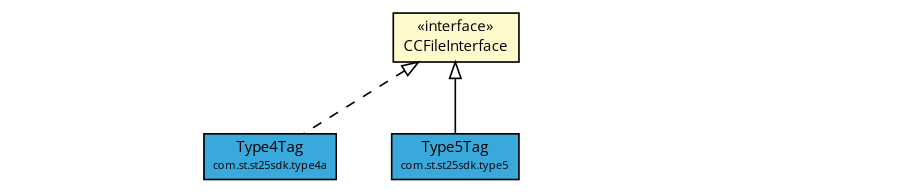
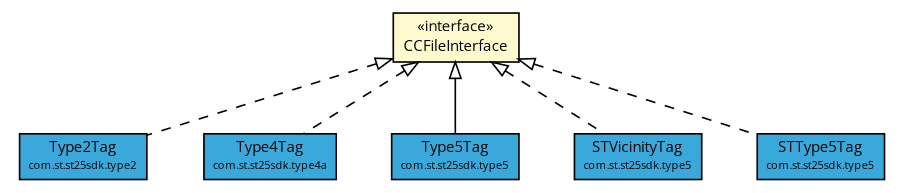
none -> (83, 157)
none -> (638, 157)
none -> (821, 157)
